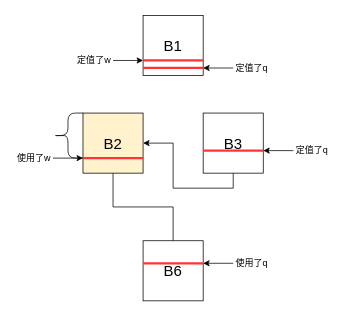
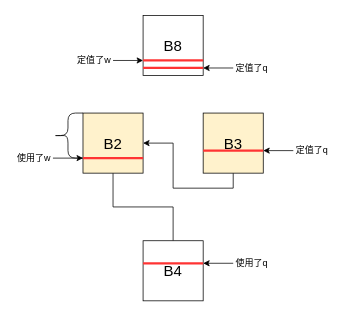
(173, 45) -> (173, 45)
(233, 143) -> (233, 143)
(173, 270) -> (173, 270)
